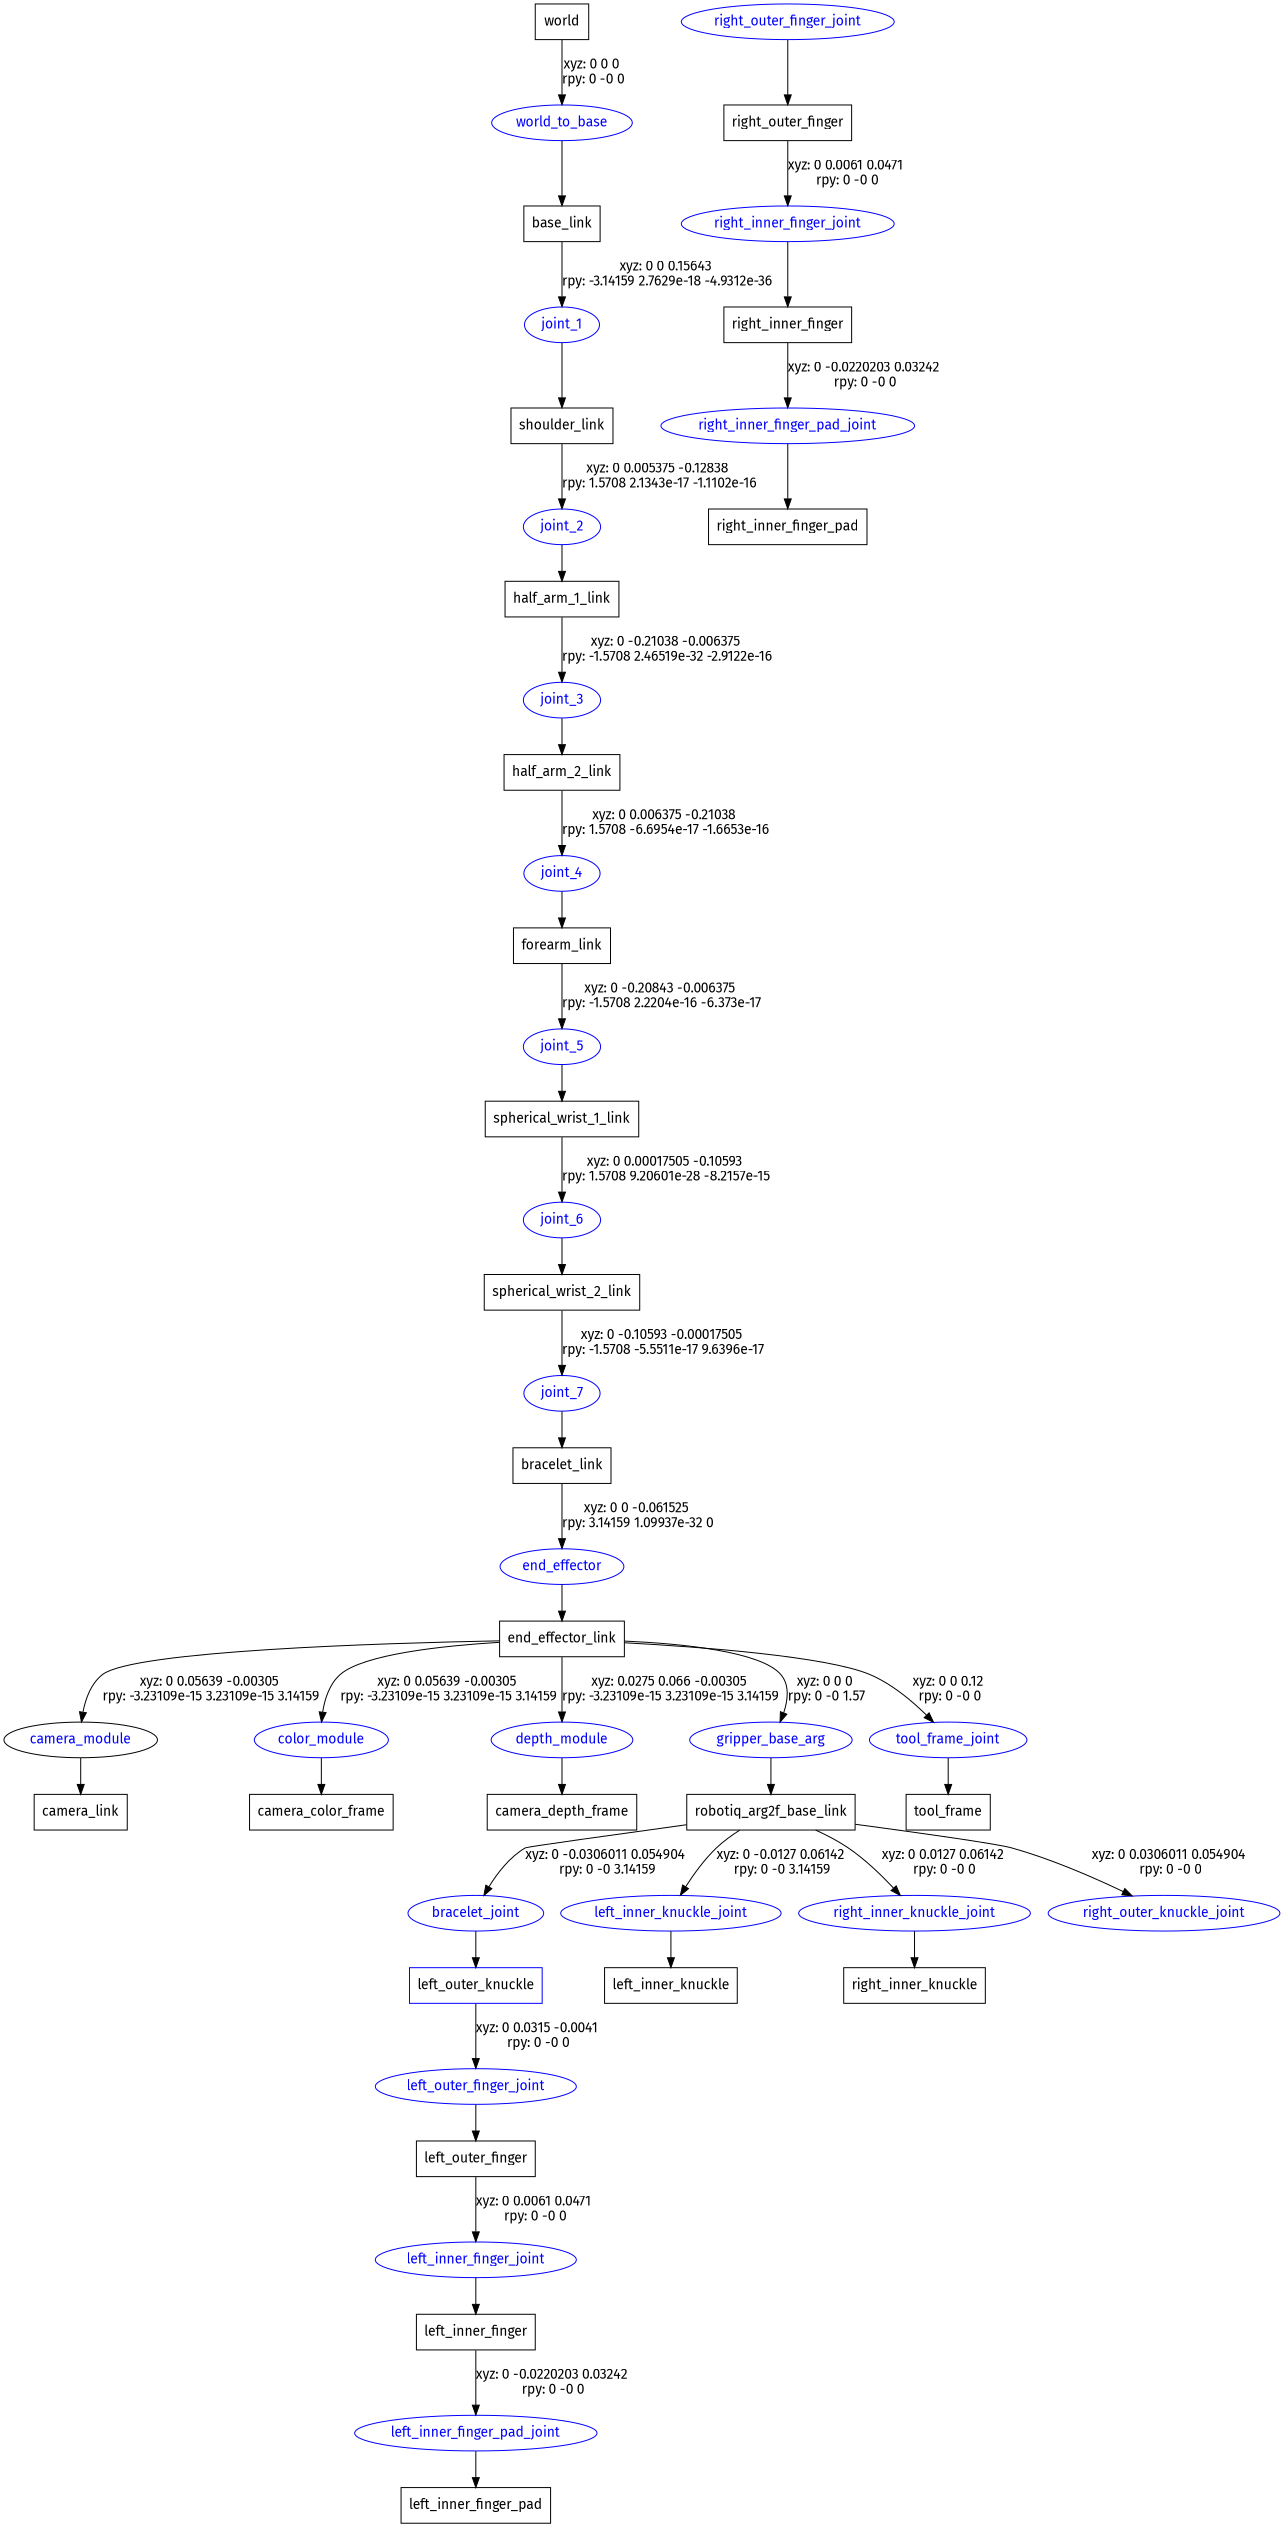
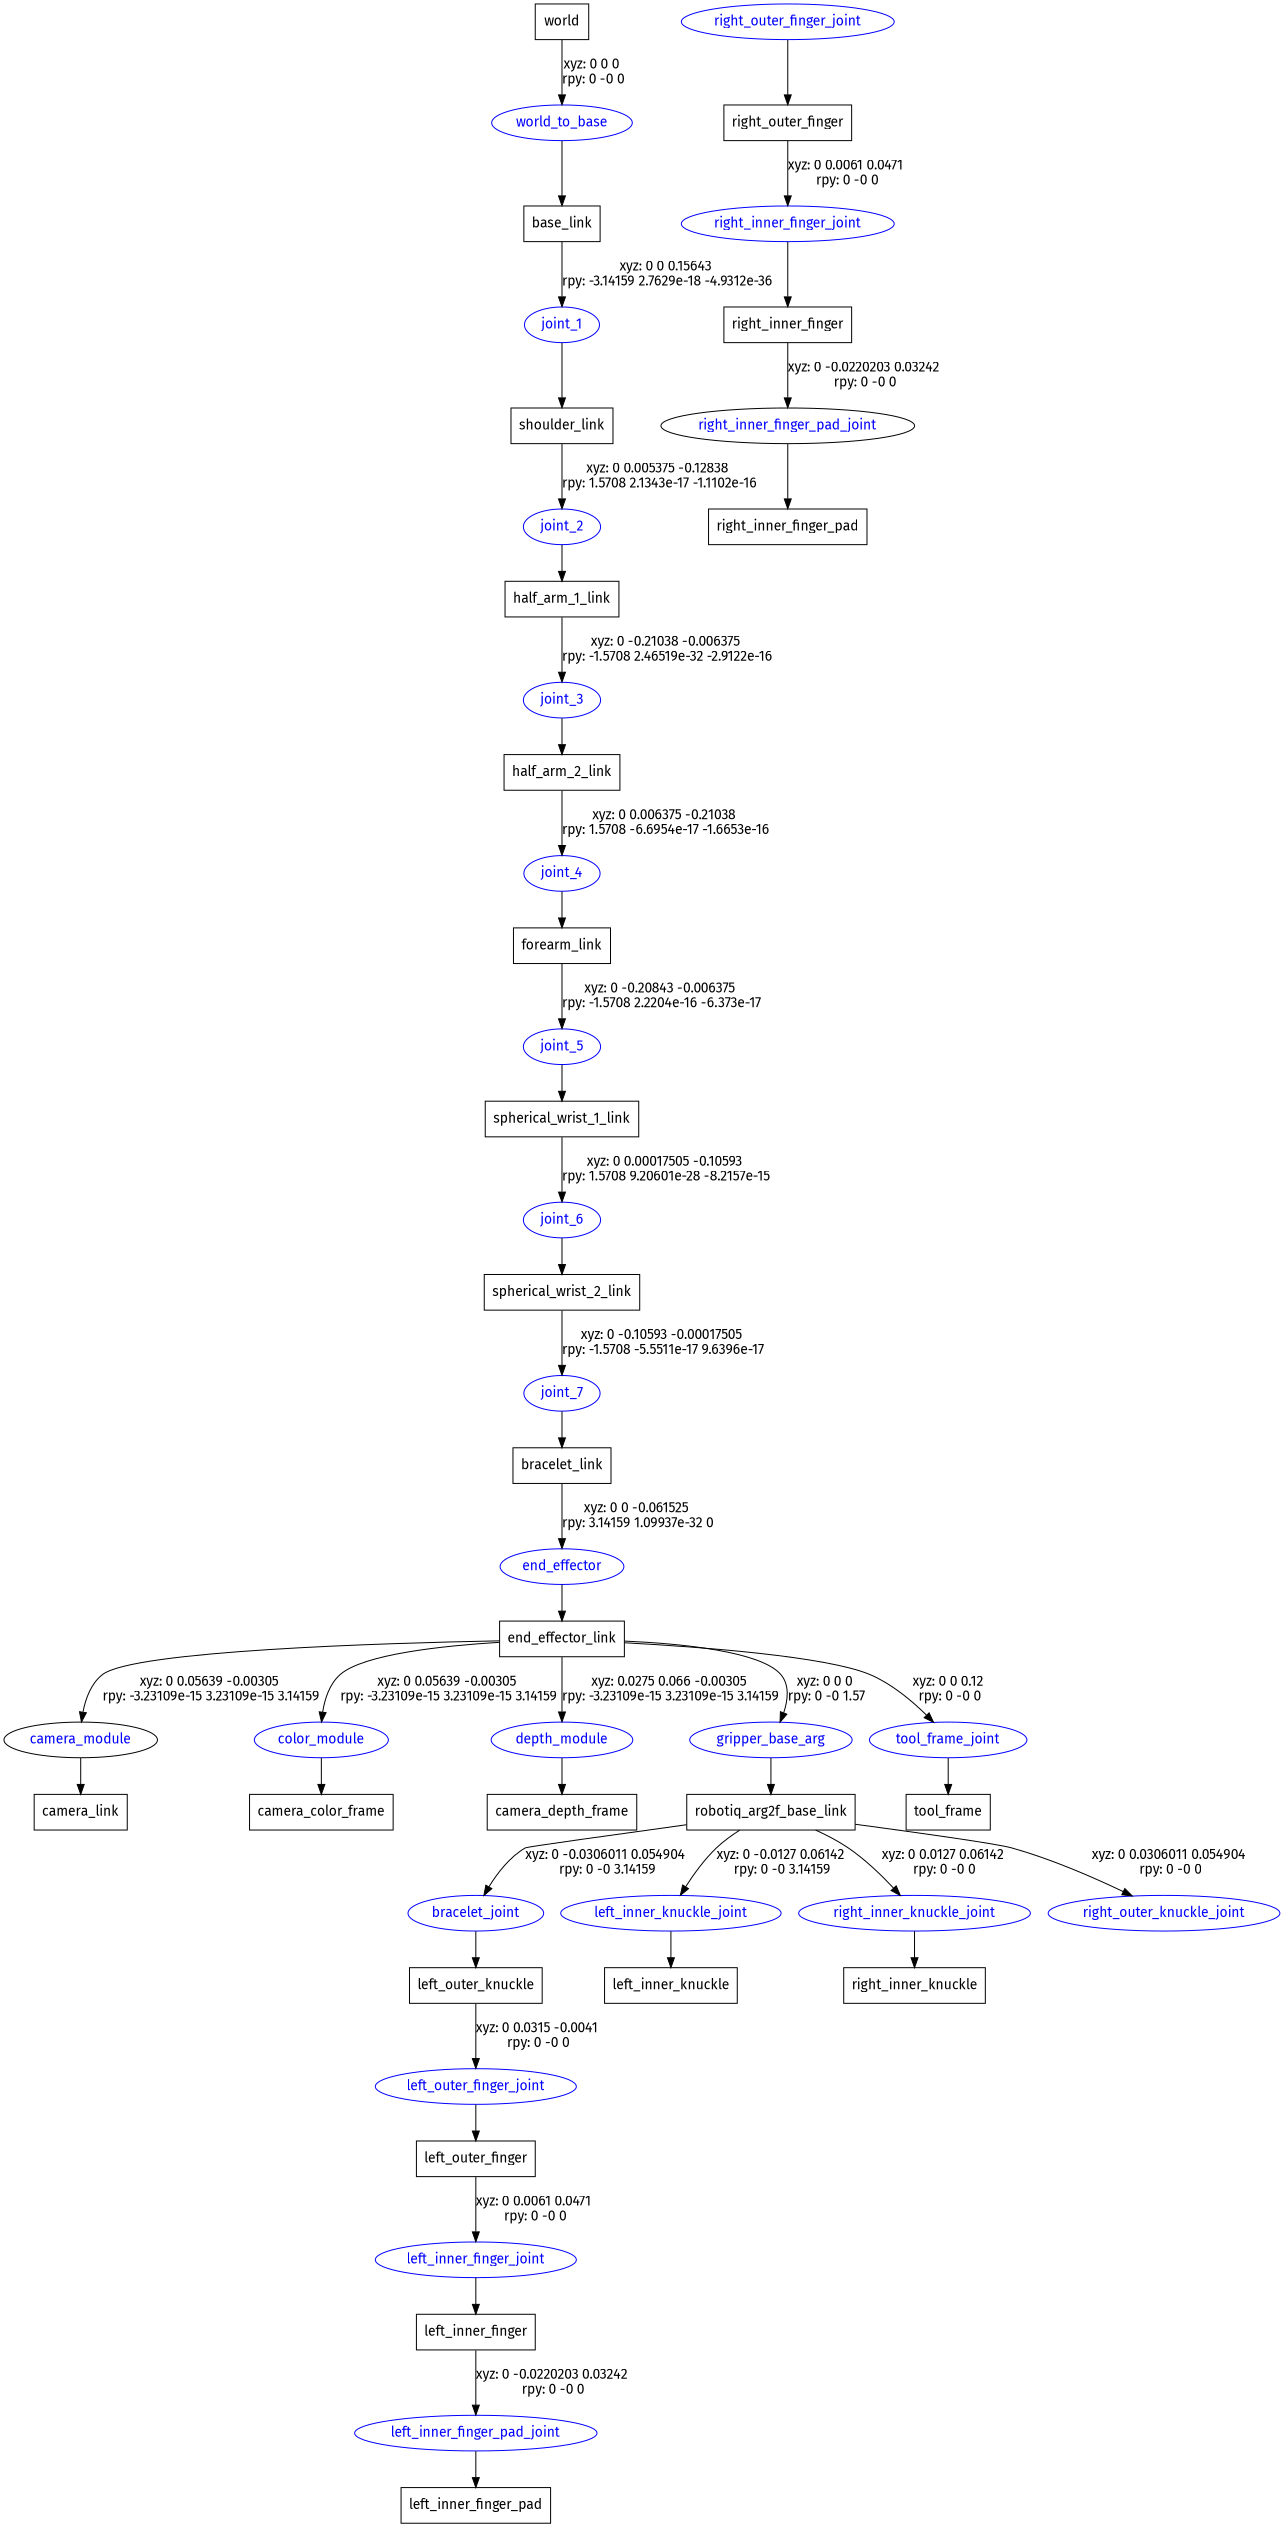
(788, 426) -> (788, 426)
(476, 1986) -> (476, 1986)
